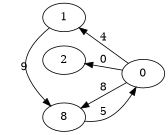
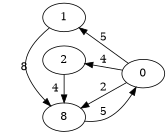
(104, 38) -> (104, 38)
(104, 60) -> (104, 60)
(25, 67) -> (25, 67)
none -> (64, 85)
(104, 87) -> (104, 87)
